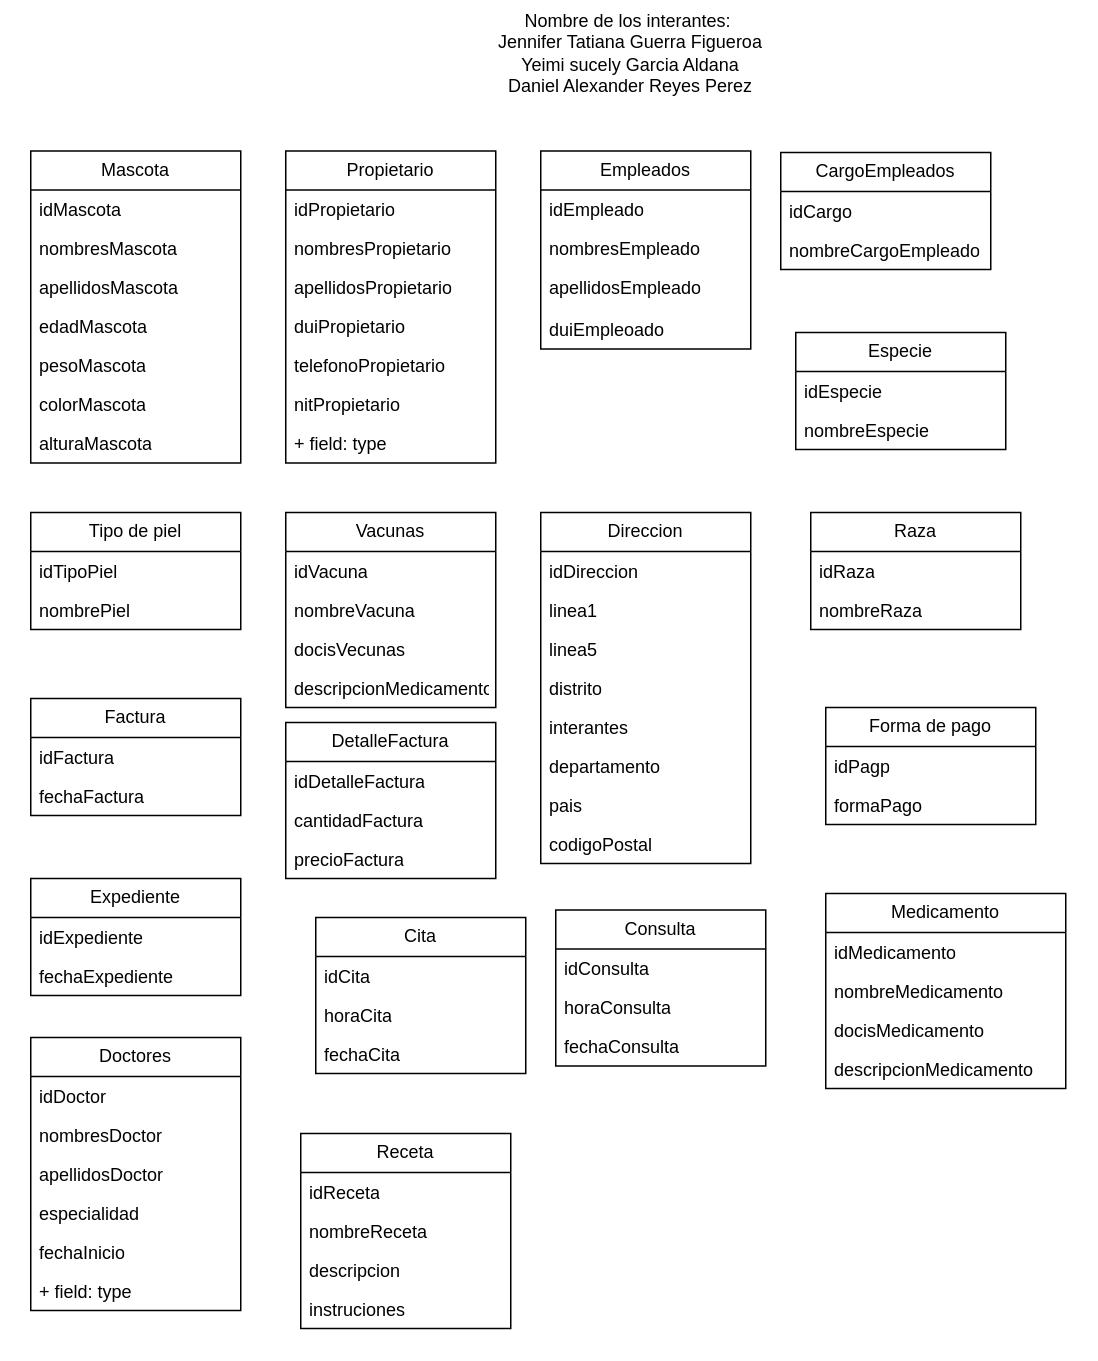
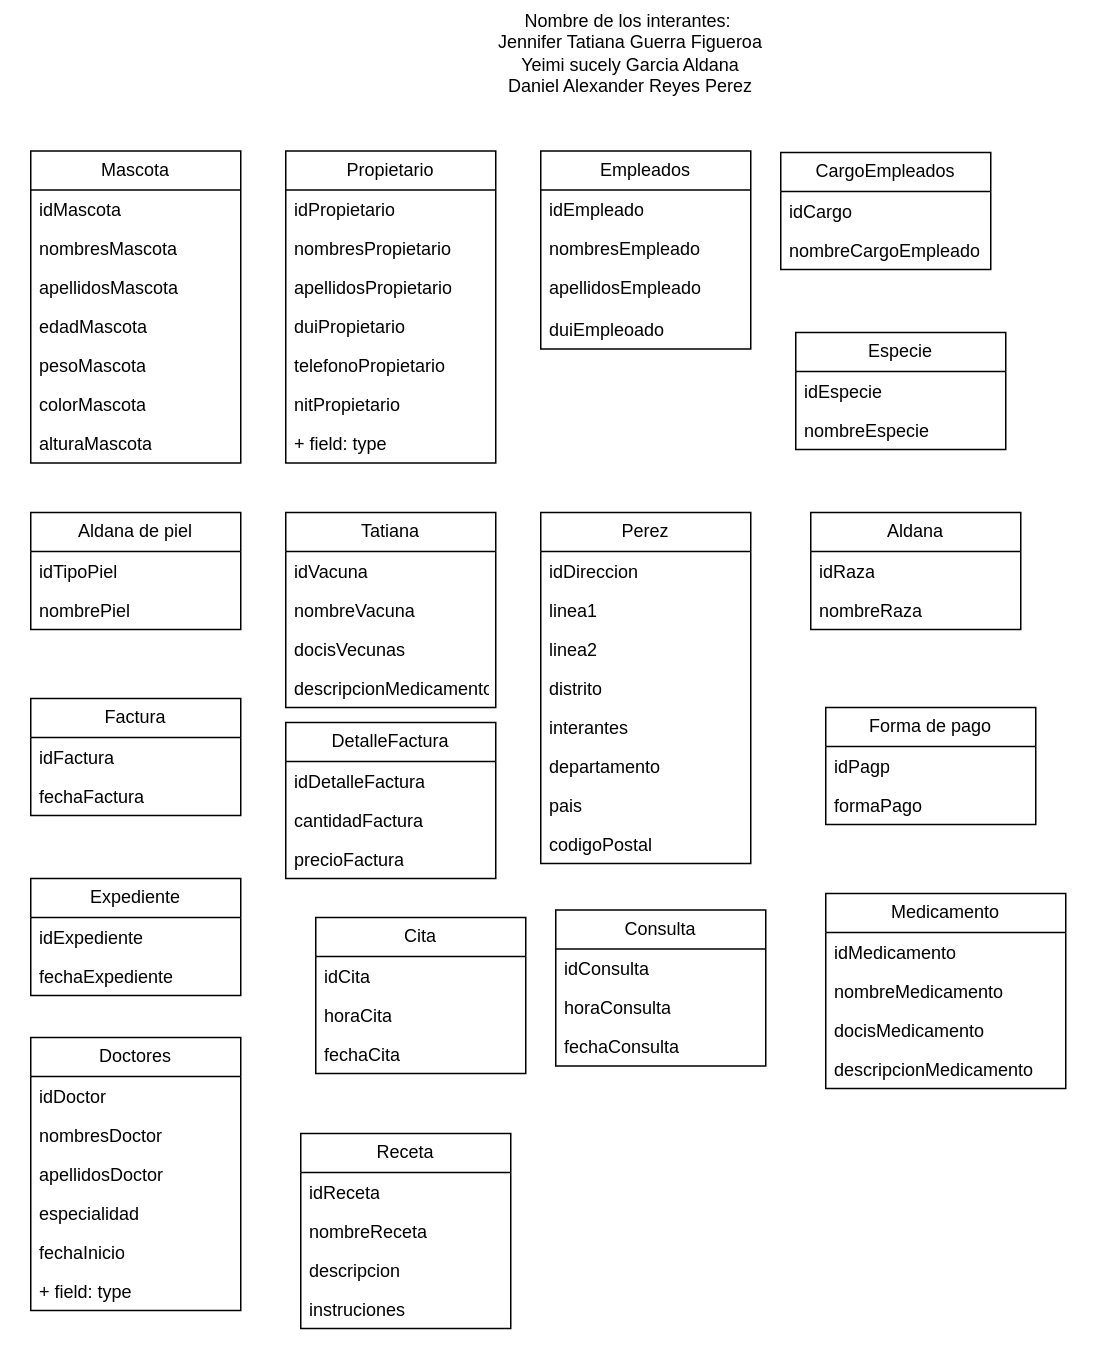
(136, 532) -> (136, 532)
(391, 532) -> (391, 532)
(646, 532) -> (646, 532)
(916, 532) -> (916, 532)
(575, 651) -> (575, 651)
